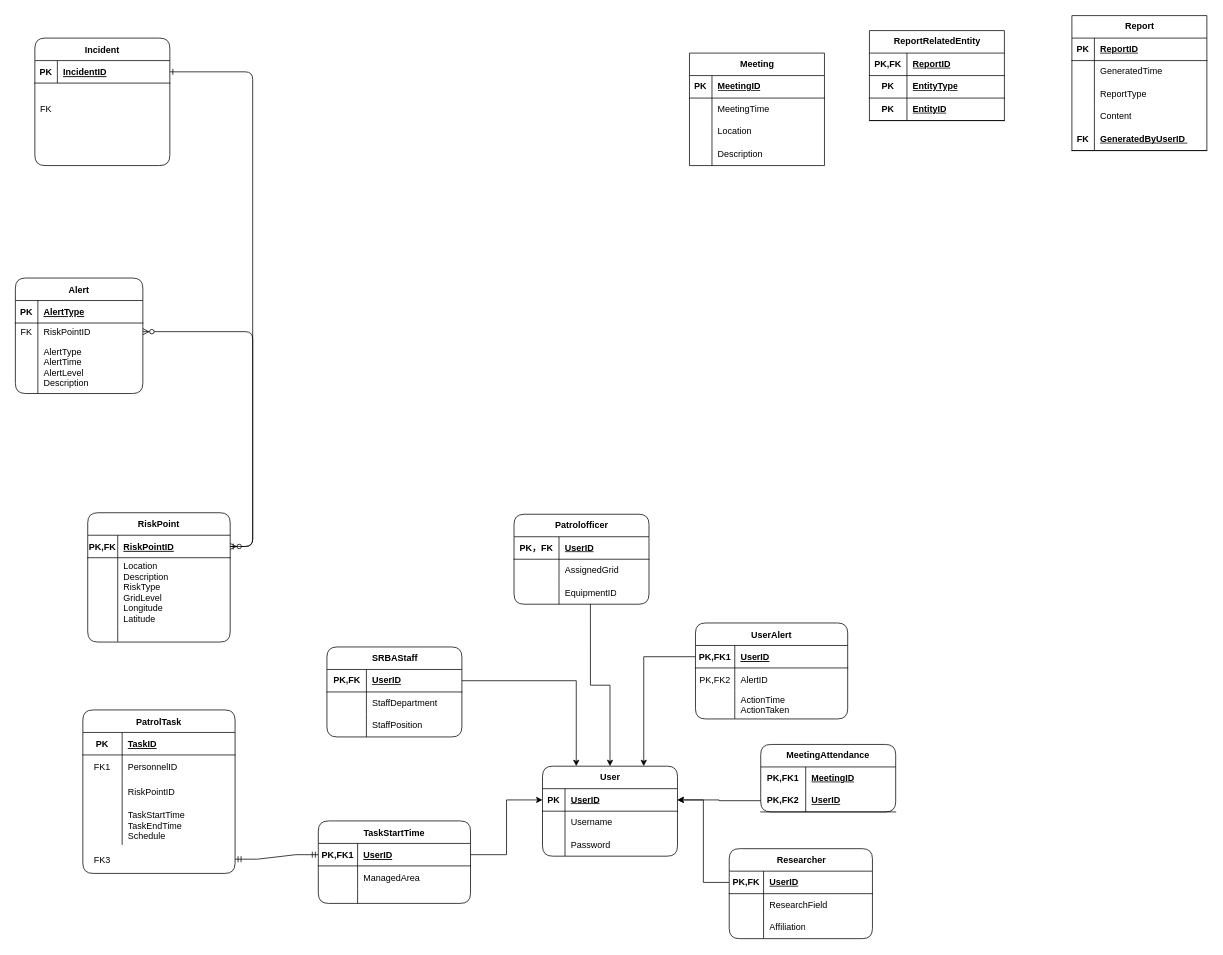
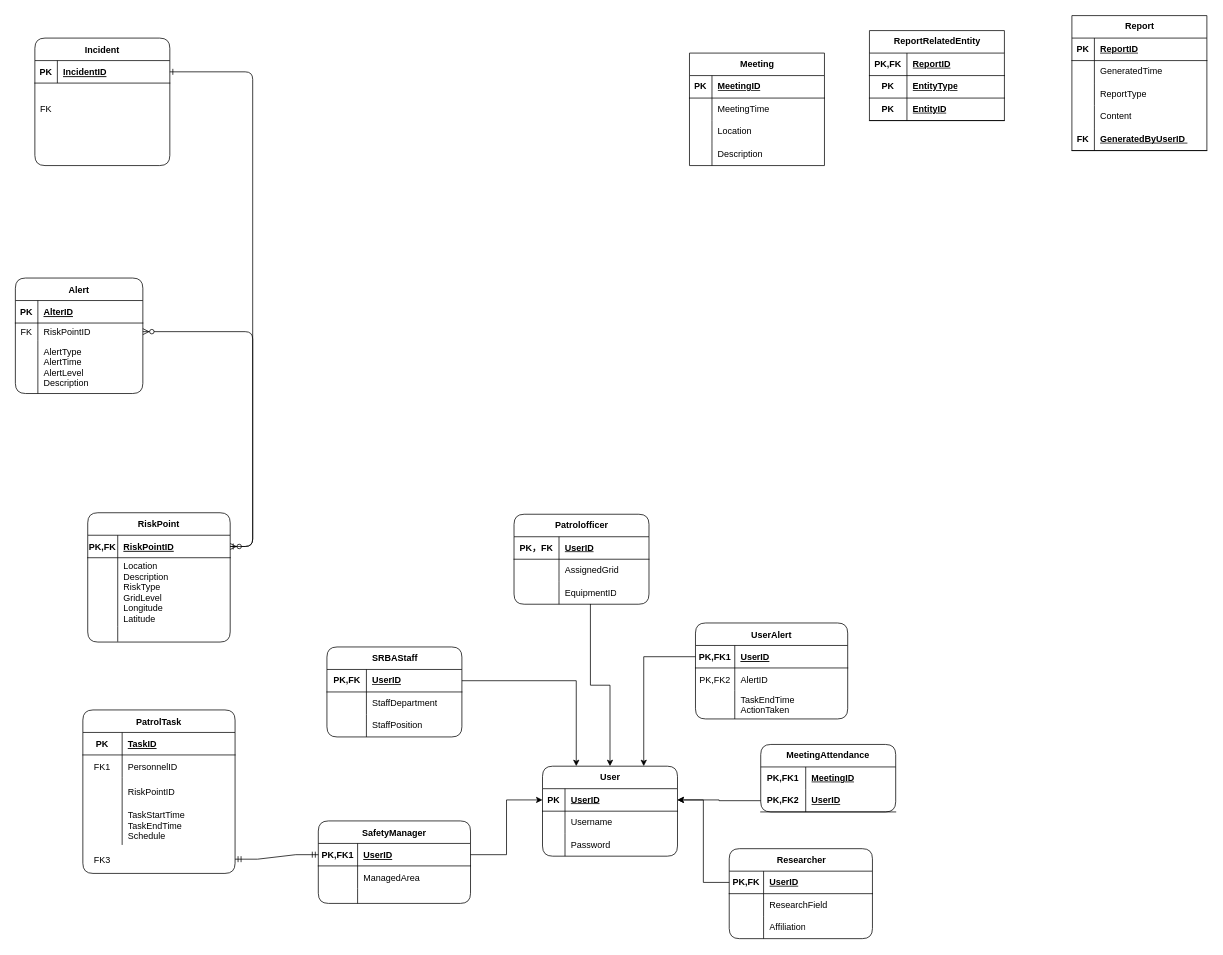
(65, 312) -> (60, 312)
(763, 700) -> (767, 700)
(394, 833) -> (394, 833)
